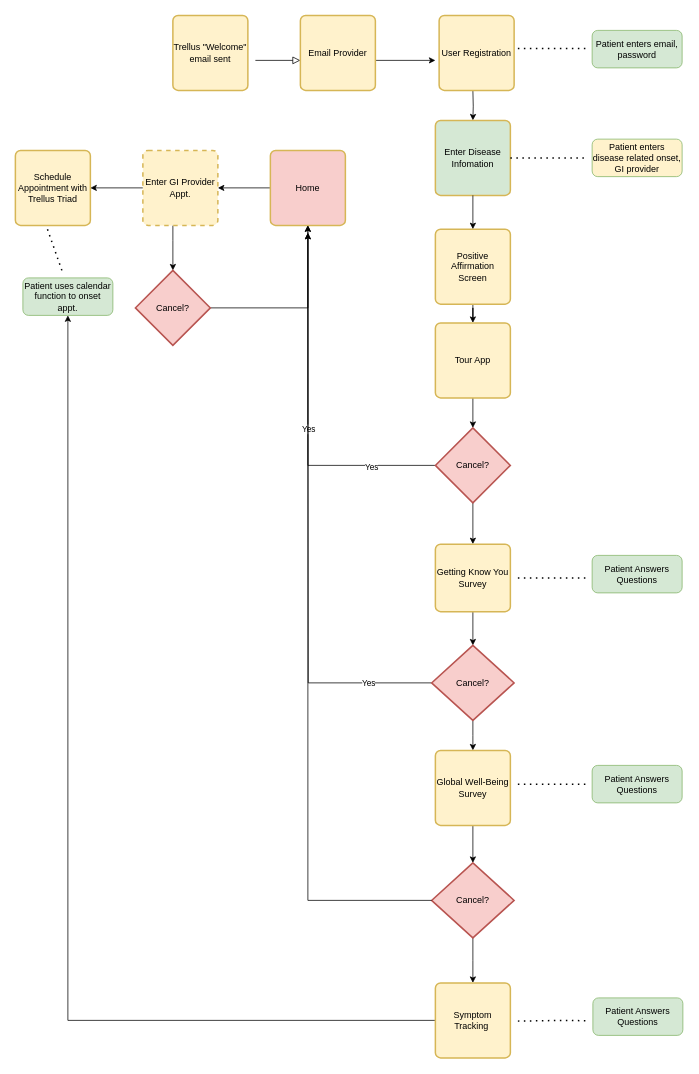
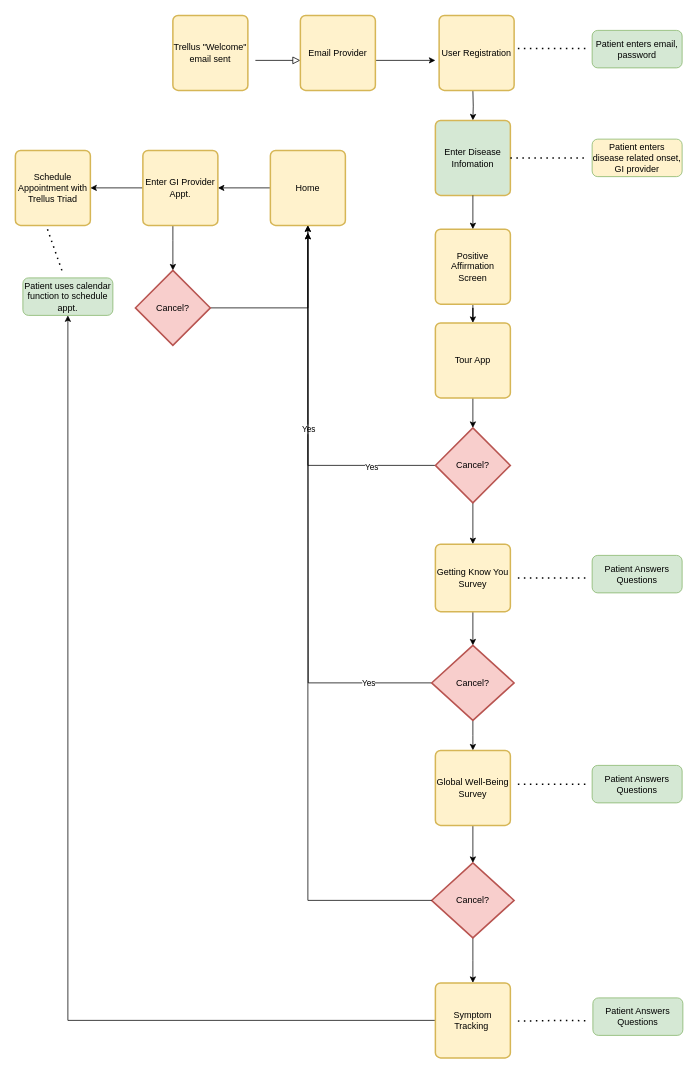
(180, 188) -> (180, 188)
(308, 188) -> (308, 188)
(68, 297) -> (68, 297)
